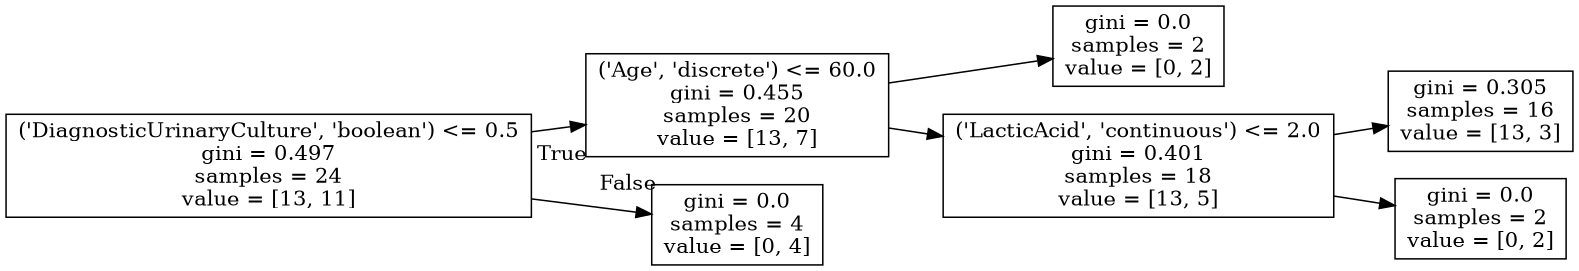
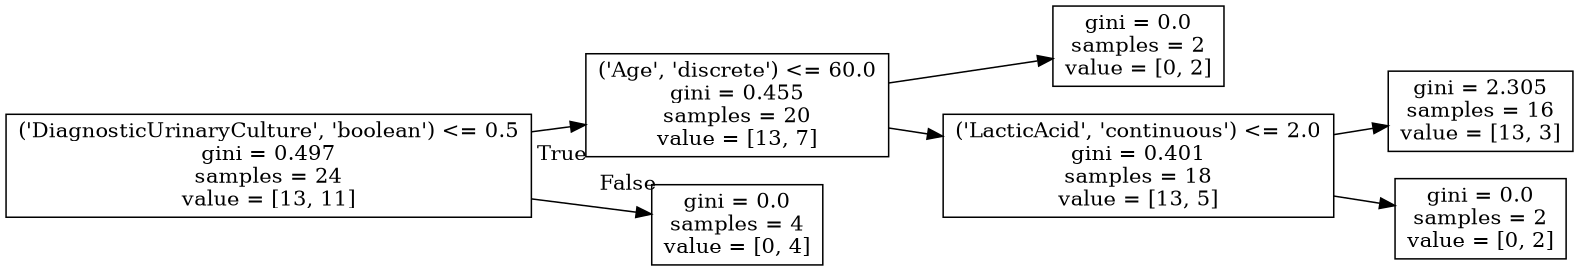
(1481, 111) -> (1481, 111)
